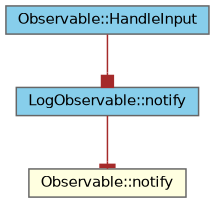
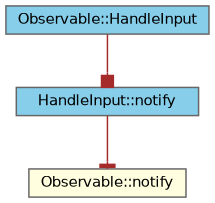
(107, 102) -> (107, 102)
